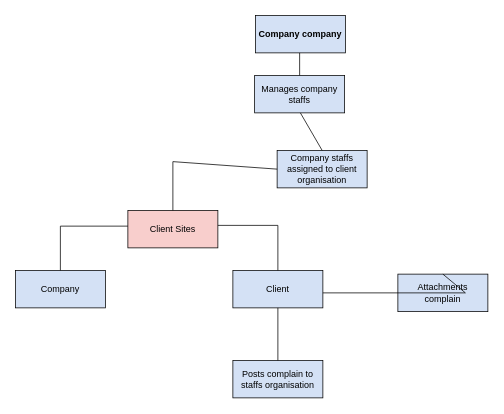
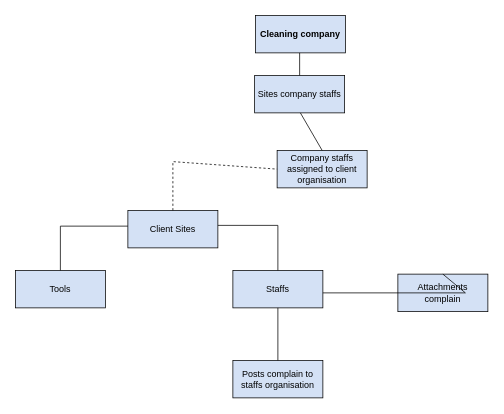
(300, 34) -> (300, 34)
(300, 94) -> (300, 94)
(201, 164) -> (201, 164)
(173, 229) -> (173, 229)
(60, 289) -> (60, 289)
(278, 289) -> (278, 289)
